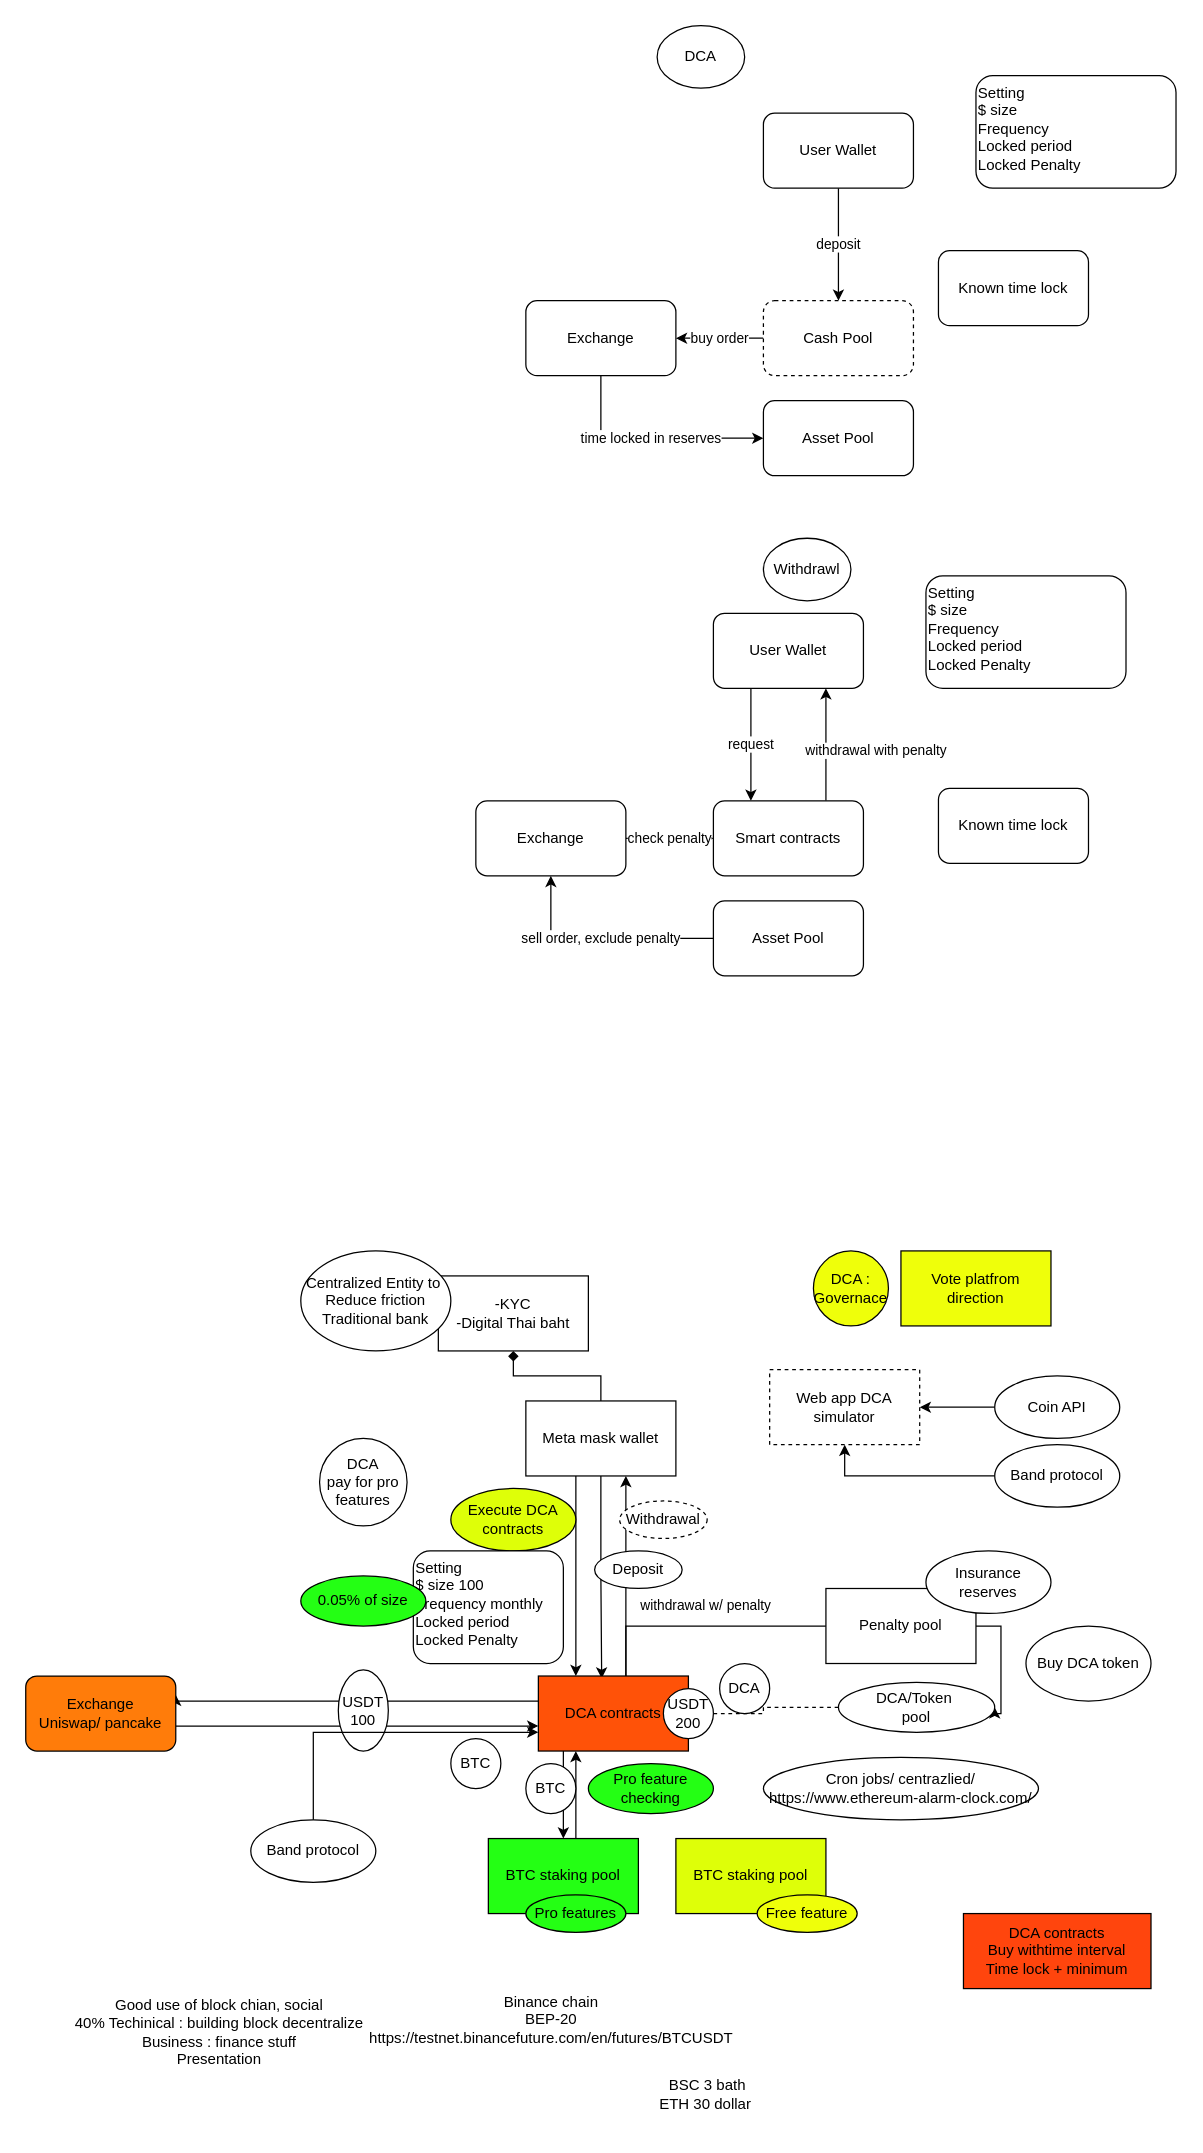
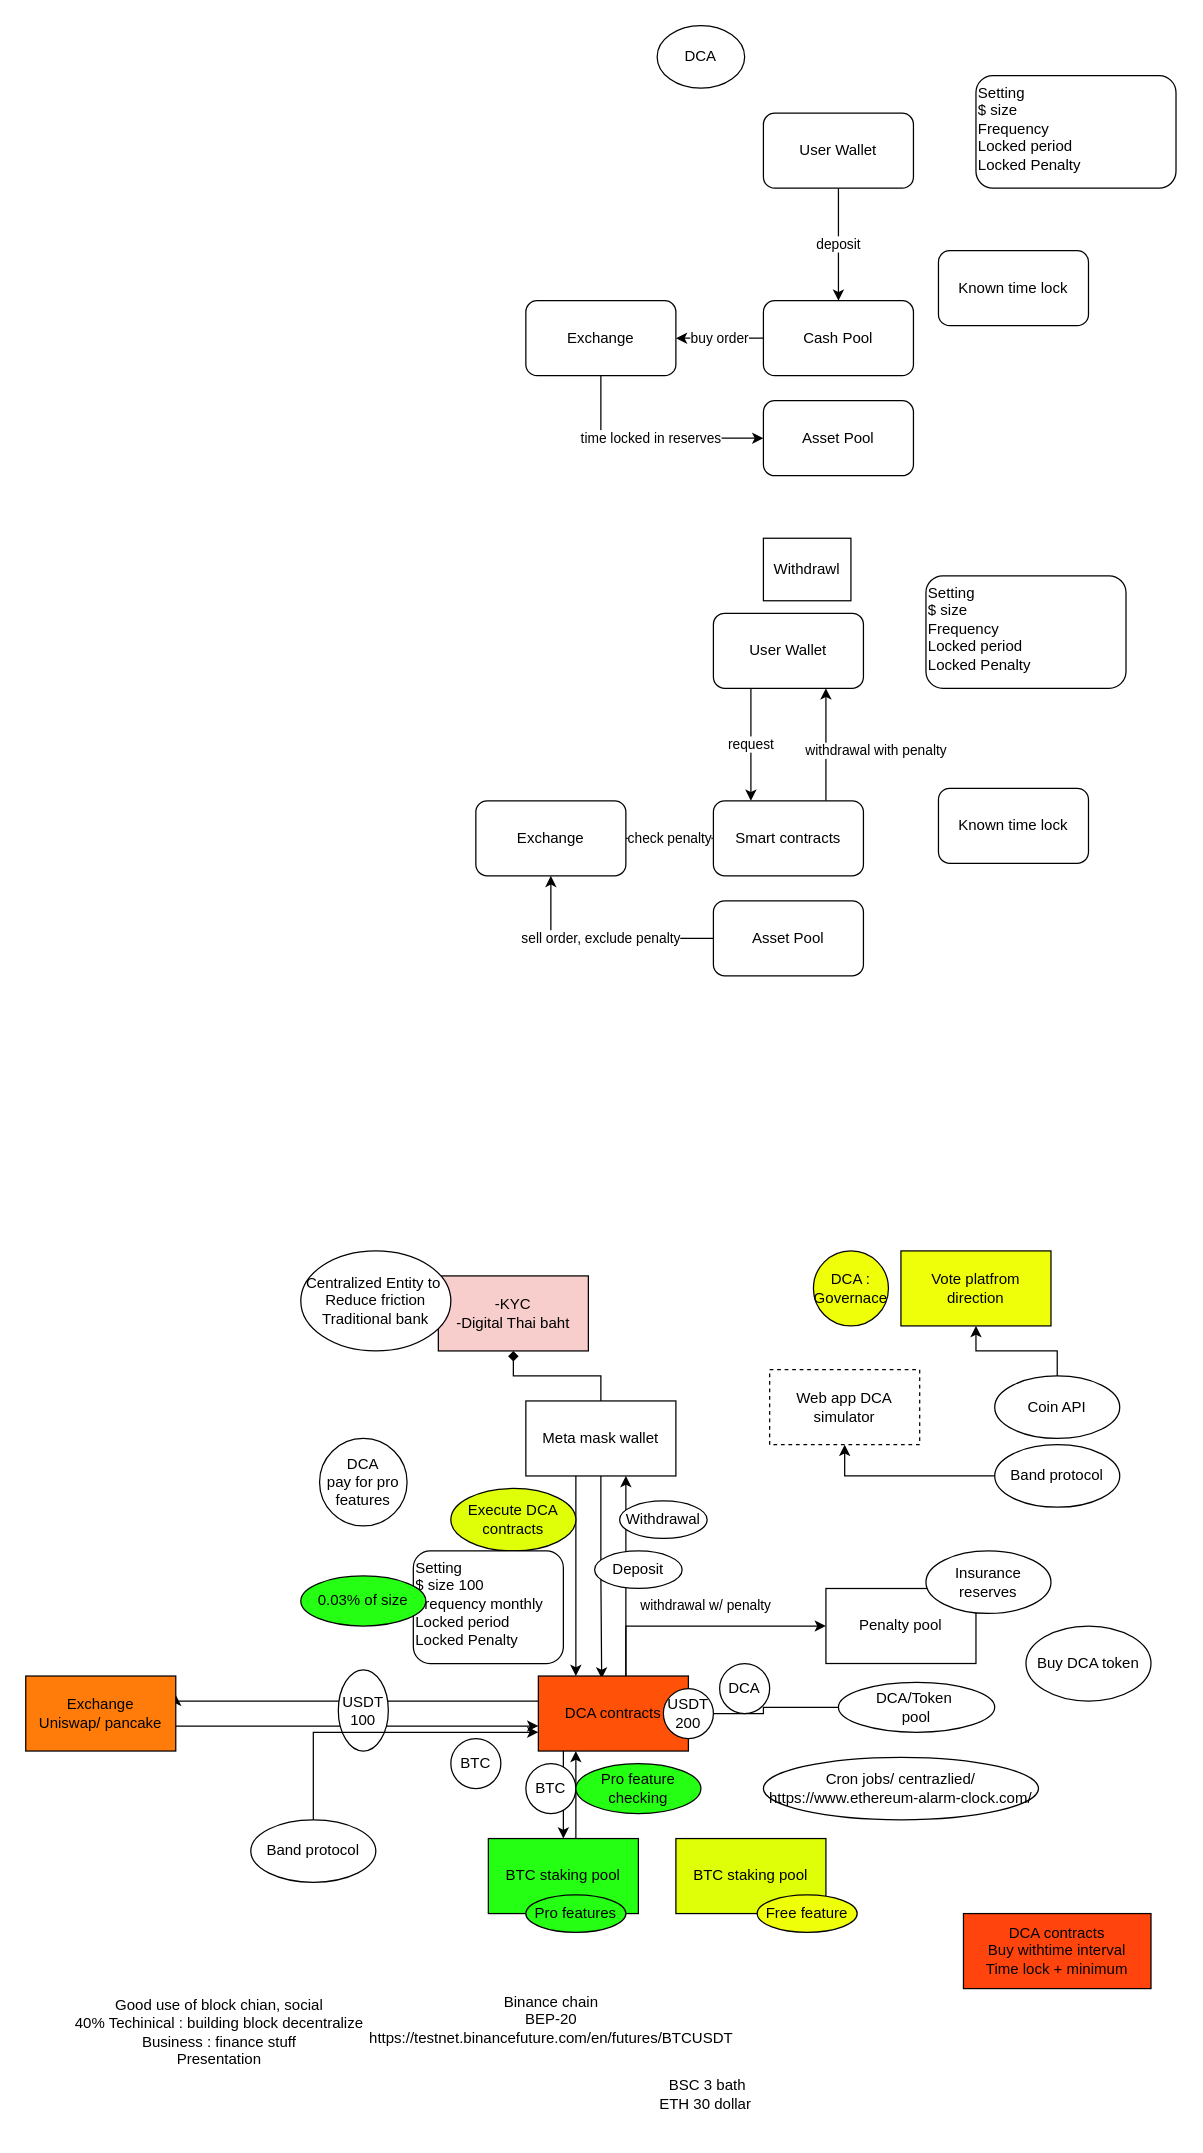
(838, 338) -> (838, 338)
(807, 569) -> (807, 569)
(513, 1313) -> (513, 1313)
(961, 1407) -> (1021, 1351)
(663, 1519) -> (663, 1519)
(363, 1601) -> (363, 1601)
(819, 1626) -> (816, 1626)
(1001, 1660) -> none
(792, 1707) -> (792, 1707)
(101, 1713) -> (101, 1713)
(651, 1788) -> (638, 1788)
